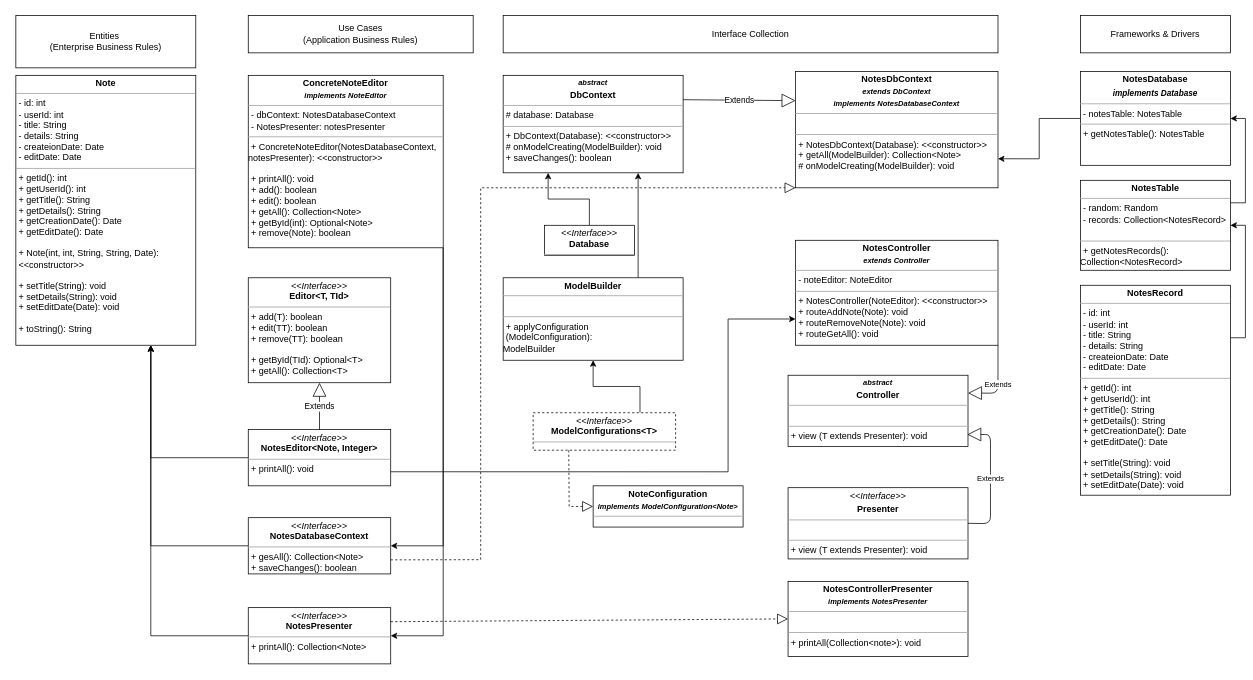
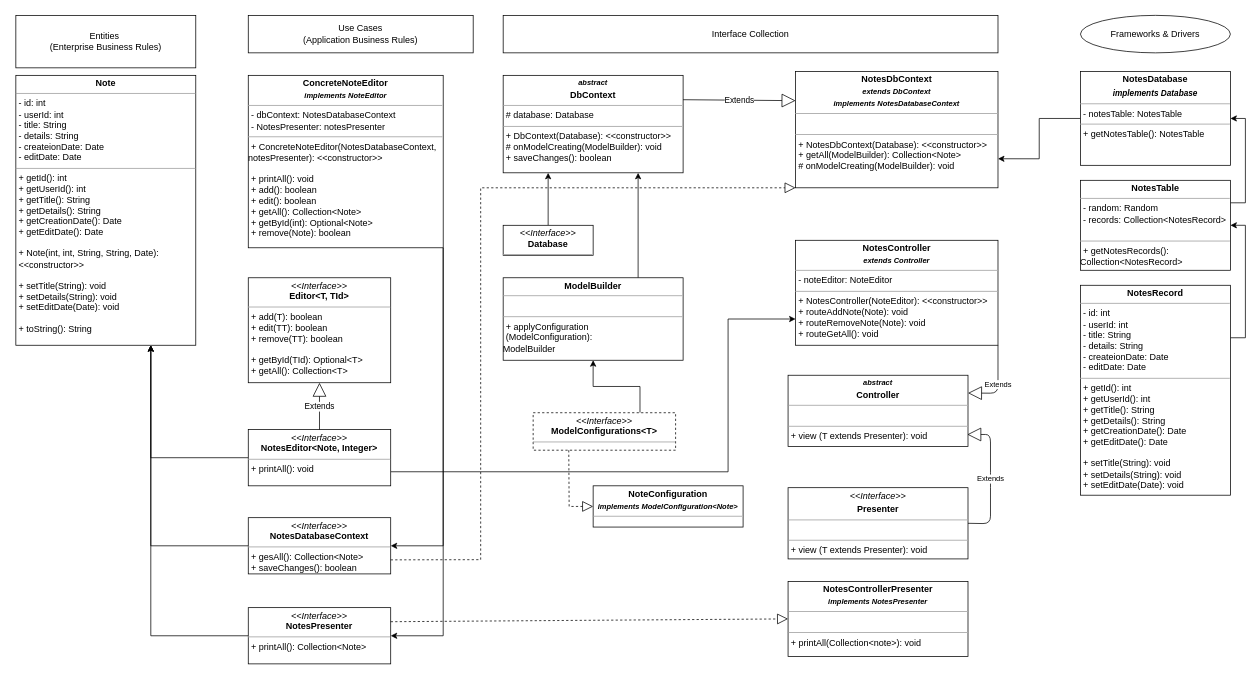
(1155, 34) -> (1155, 34)
(589, 240) -> (548, 240)
